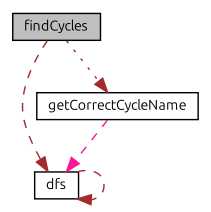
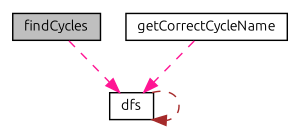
(83, 61) -> none
(23, 99) -> (89, 61)
